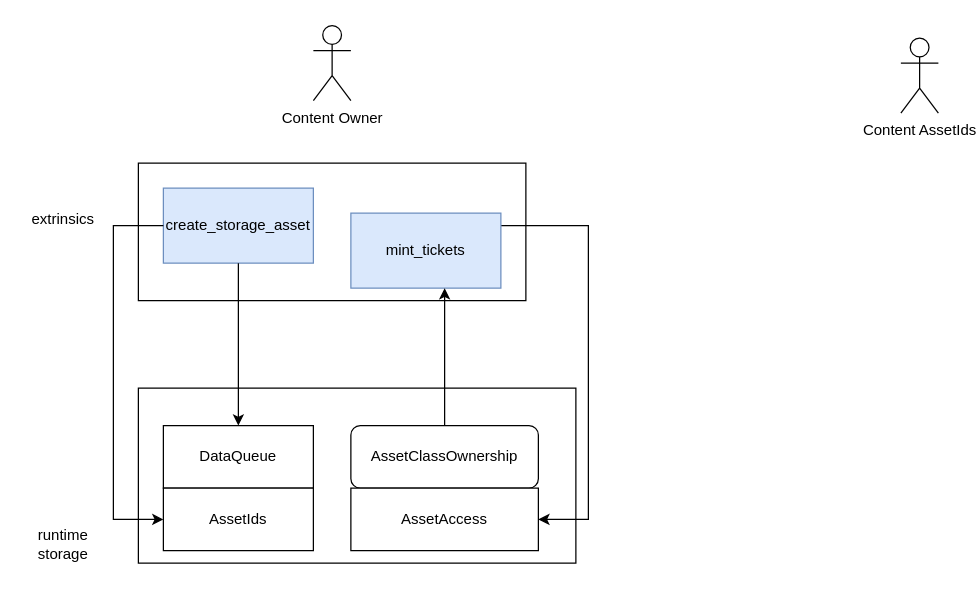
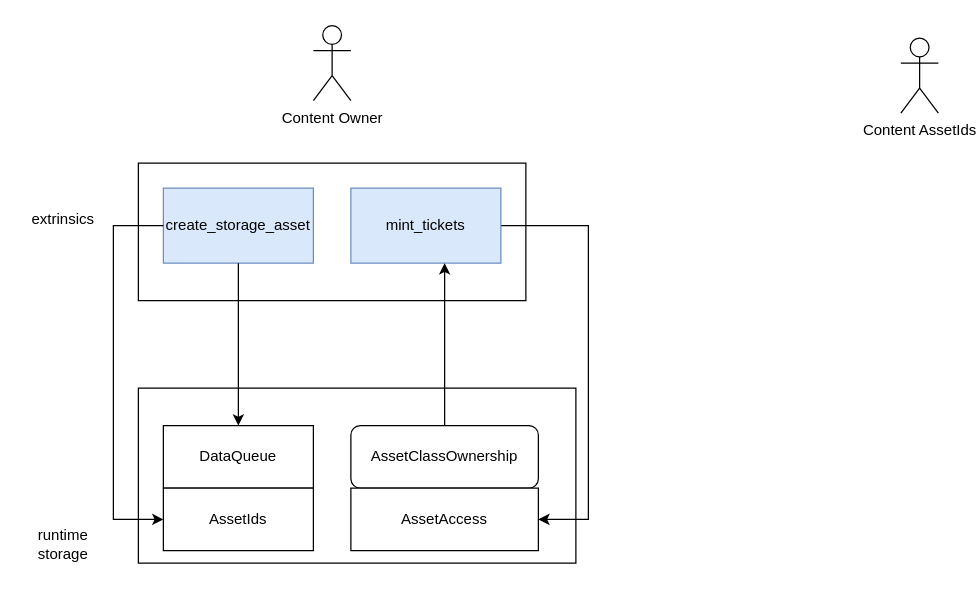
(426, 251) -> (426, 226)
